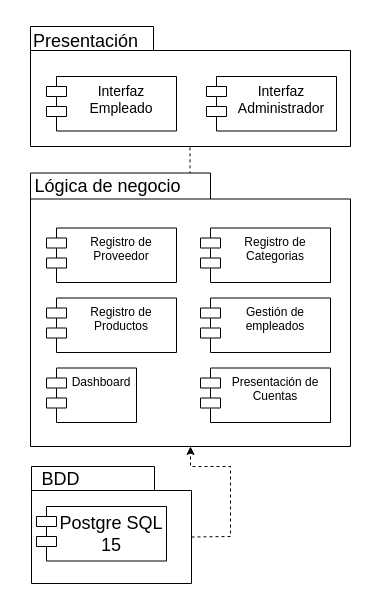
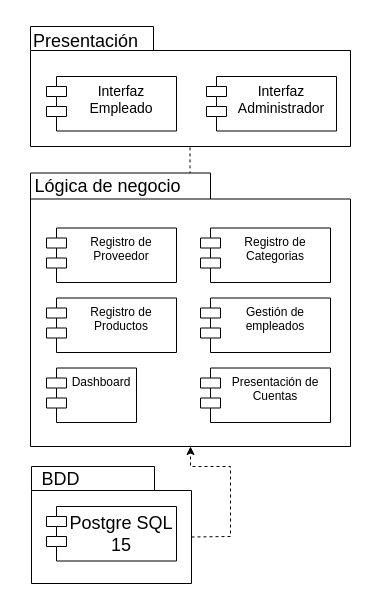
(102, 534) -> (112, 534)
